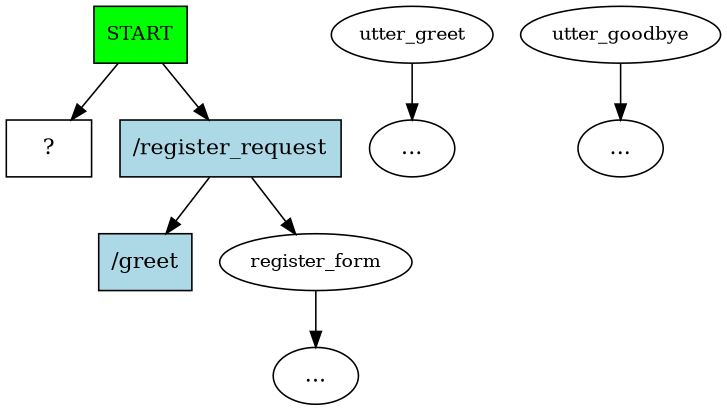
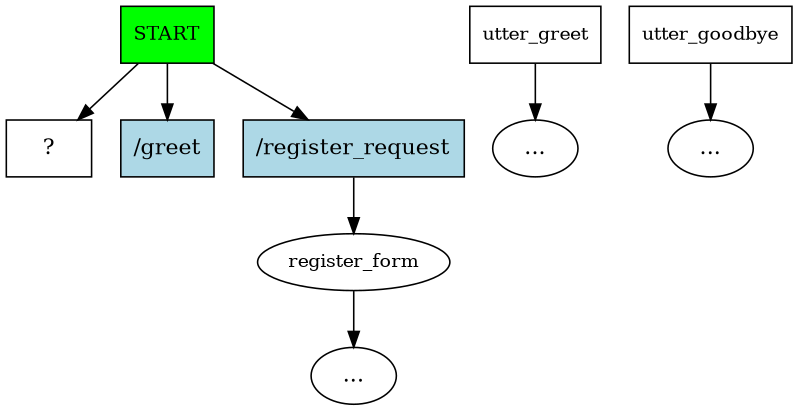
(412, 35) -> (535, 35)
(621, 35) -> (711, 35)
(193, 199) -> (167, 84)
